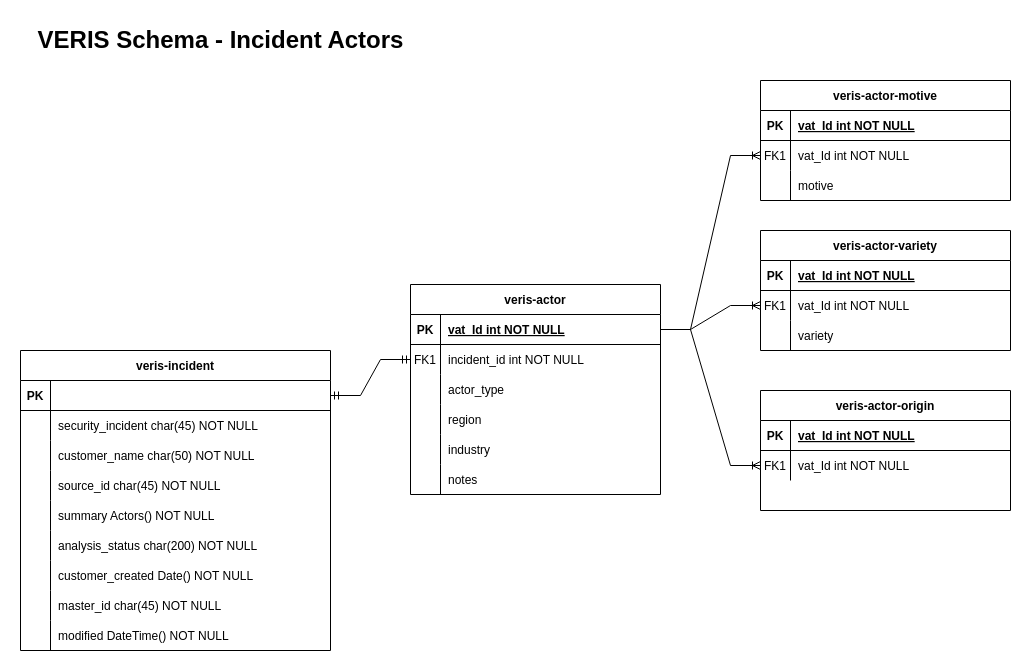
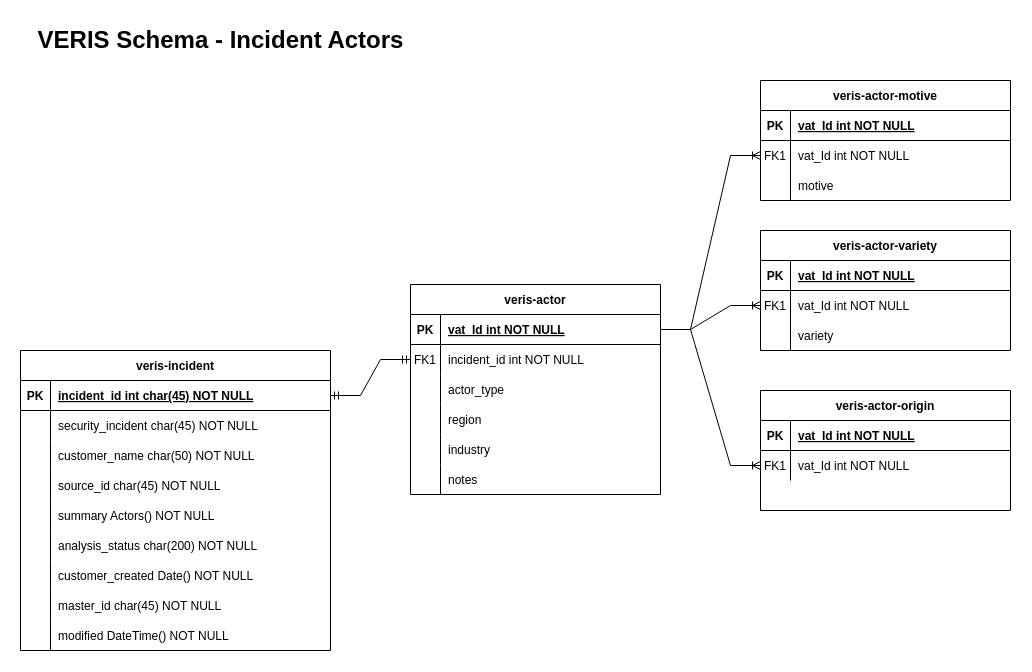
none -> (191, 396)
